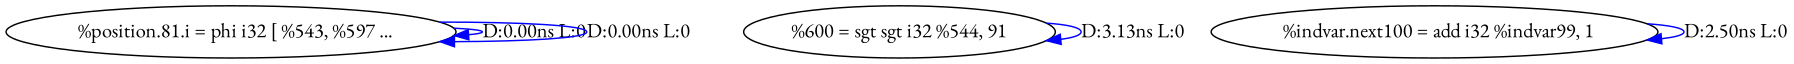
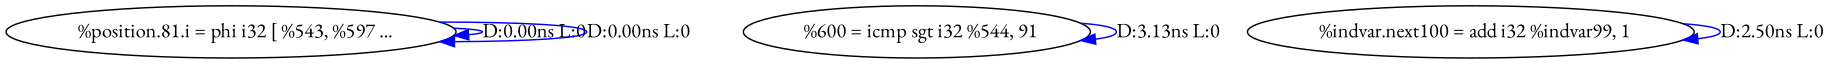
(899, 32) -> (917, 32)
